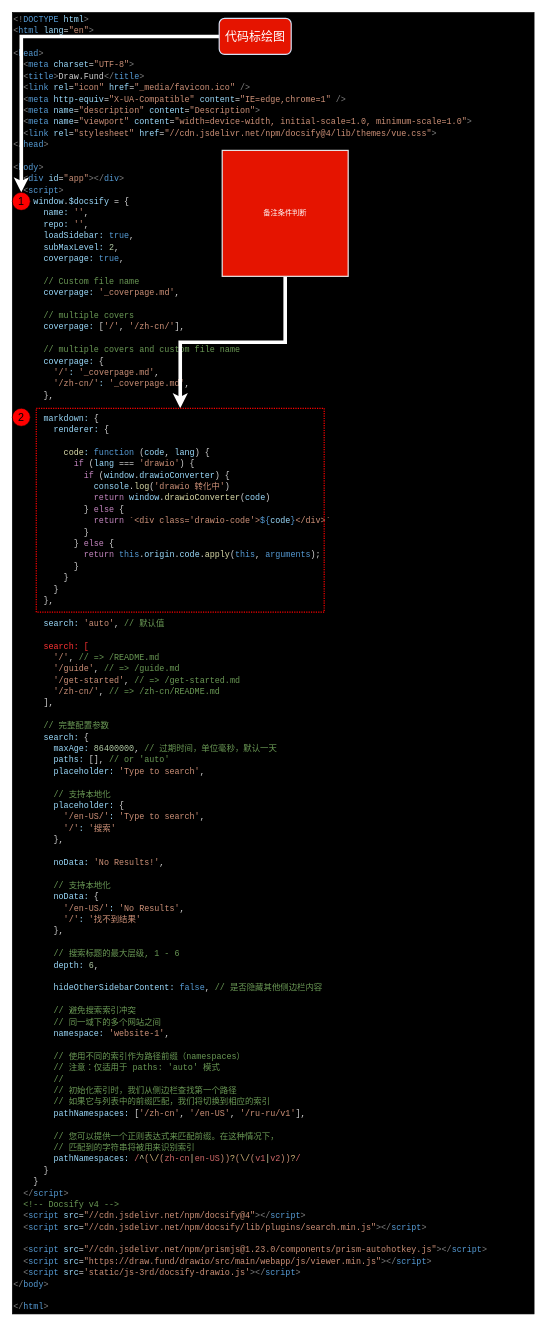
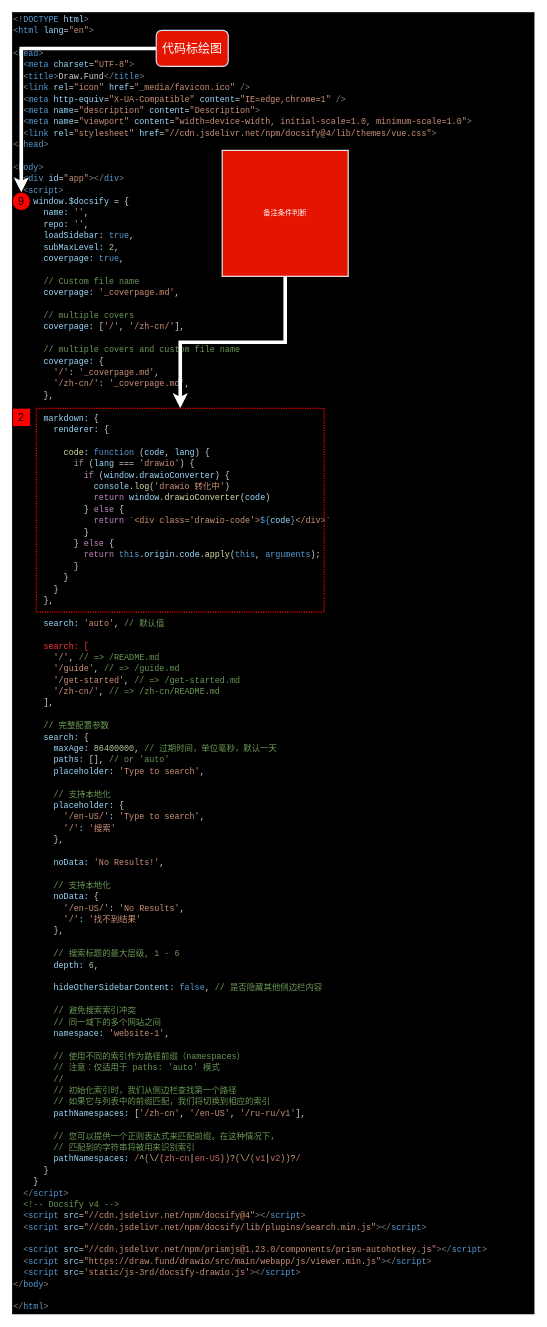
(255, 36) -> (192, 48)
(21, 201) -> (21, 201)
(21, 417) -> (21, 417)
